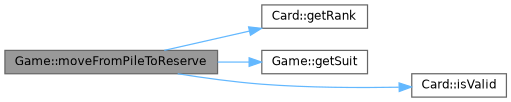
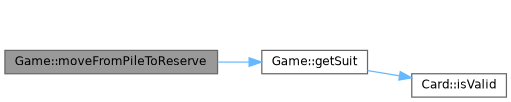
(315, 17) -> none
(288, 86) -> (384, 73)
